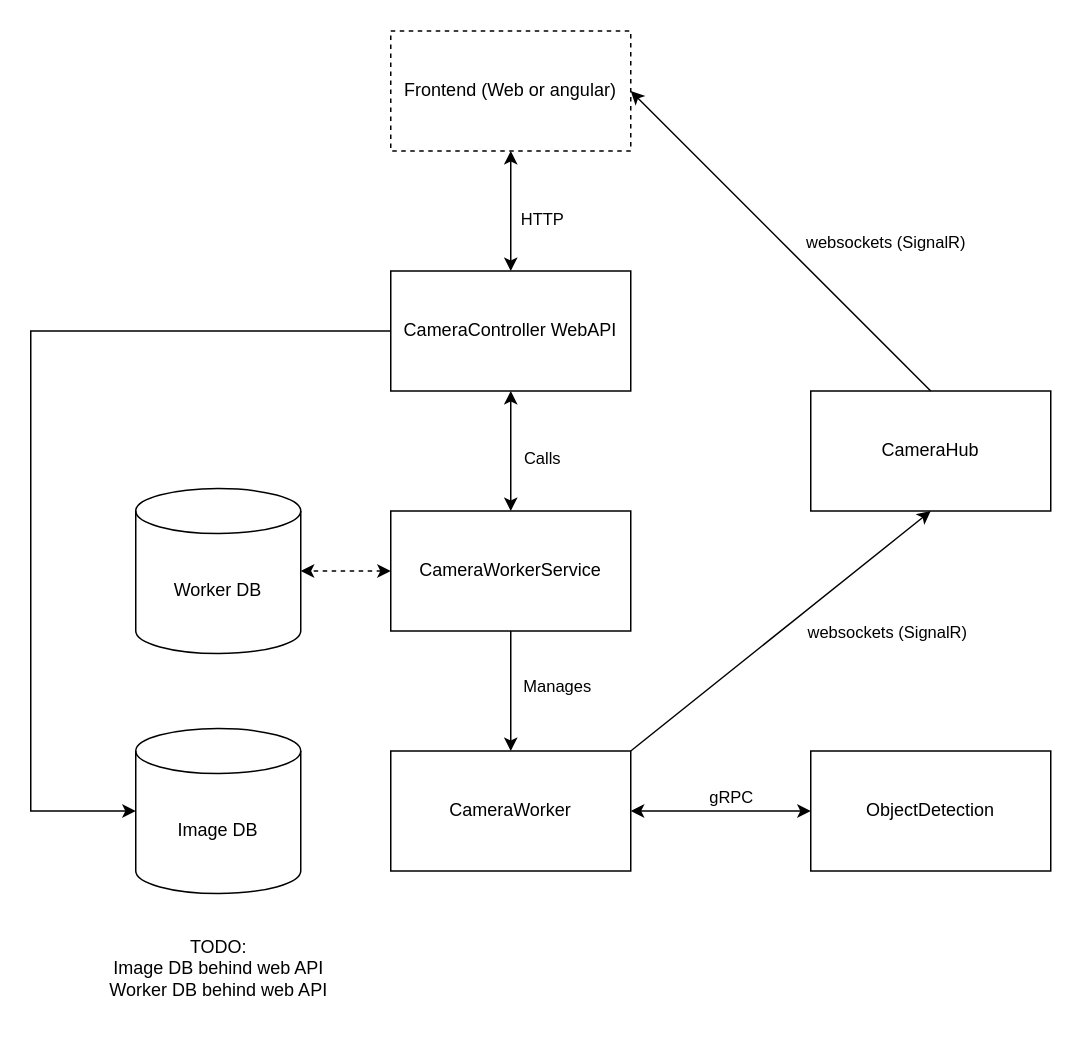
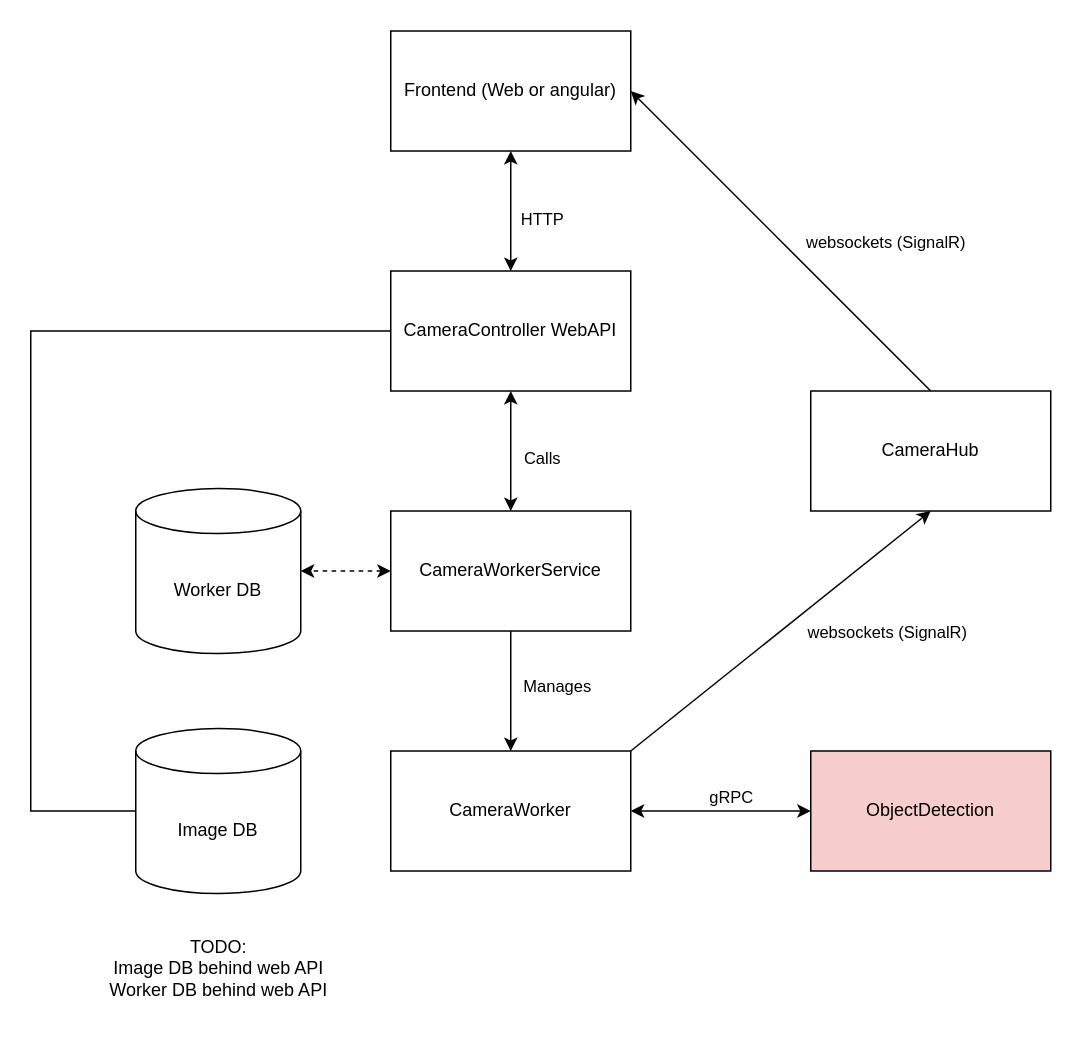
(511, 91) -> (511, 91)
(124, 811) -> (128, 811)
(931, 811) -> (931, 811)
